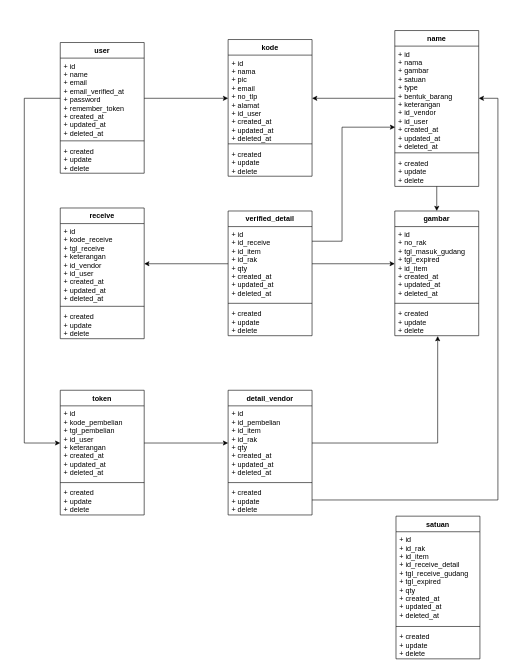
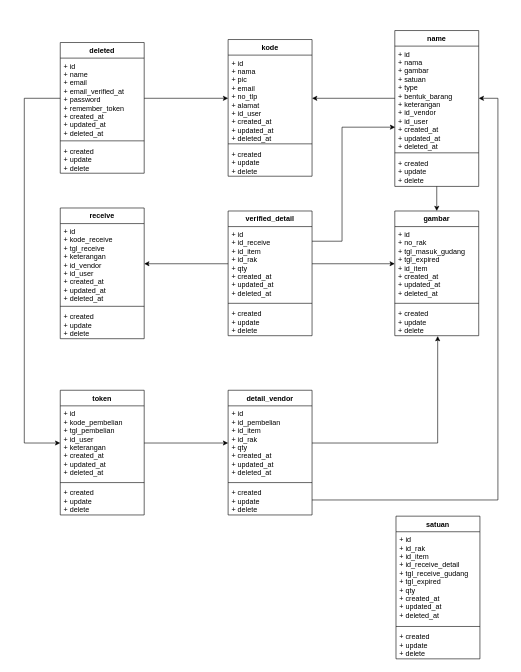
(102, 50) -> (102, 50)
